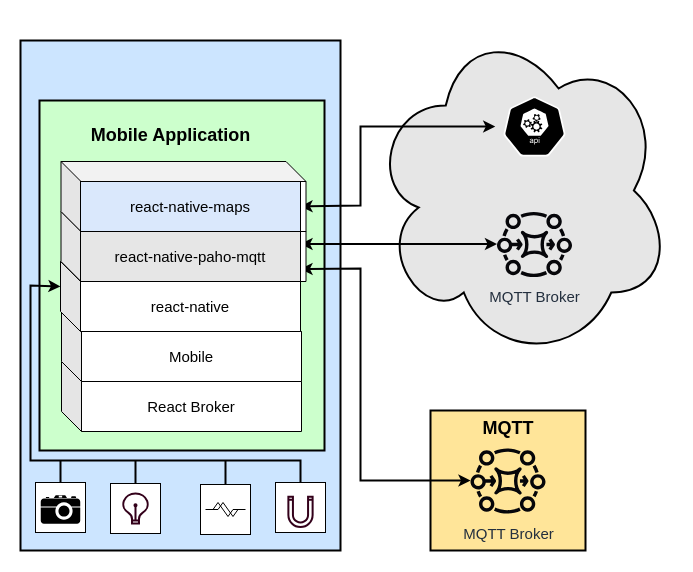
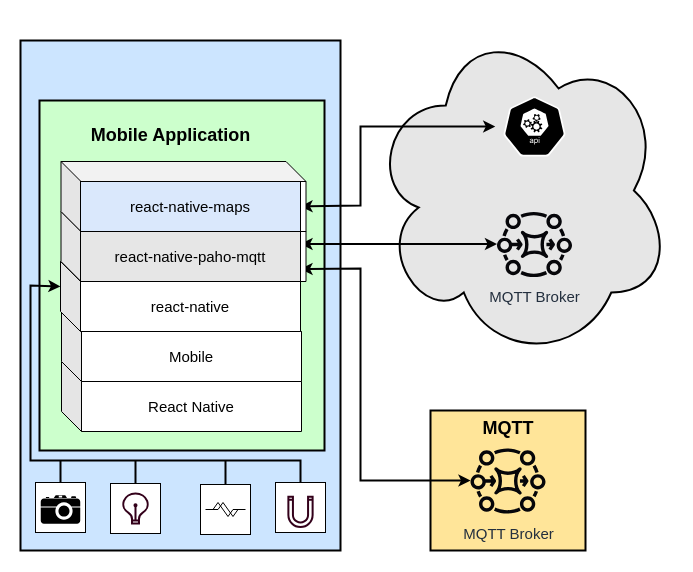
(192, 407) -> (192, 407)
